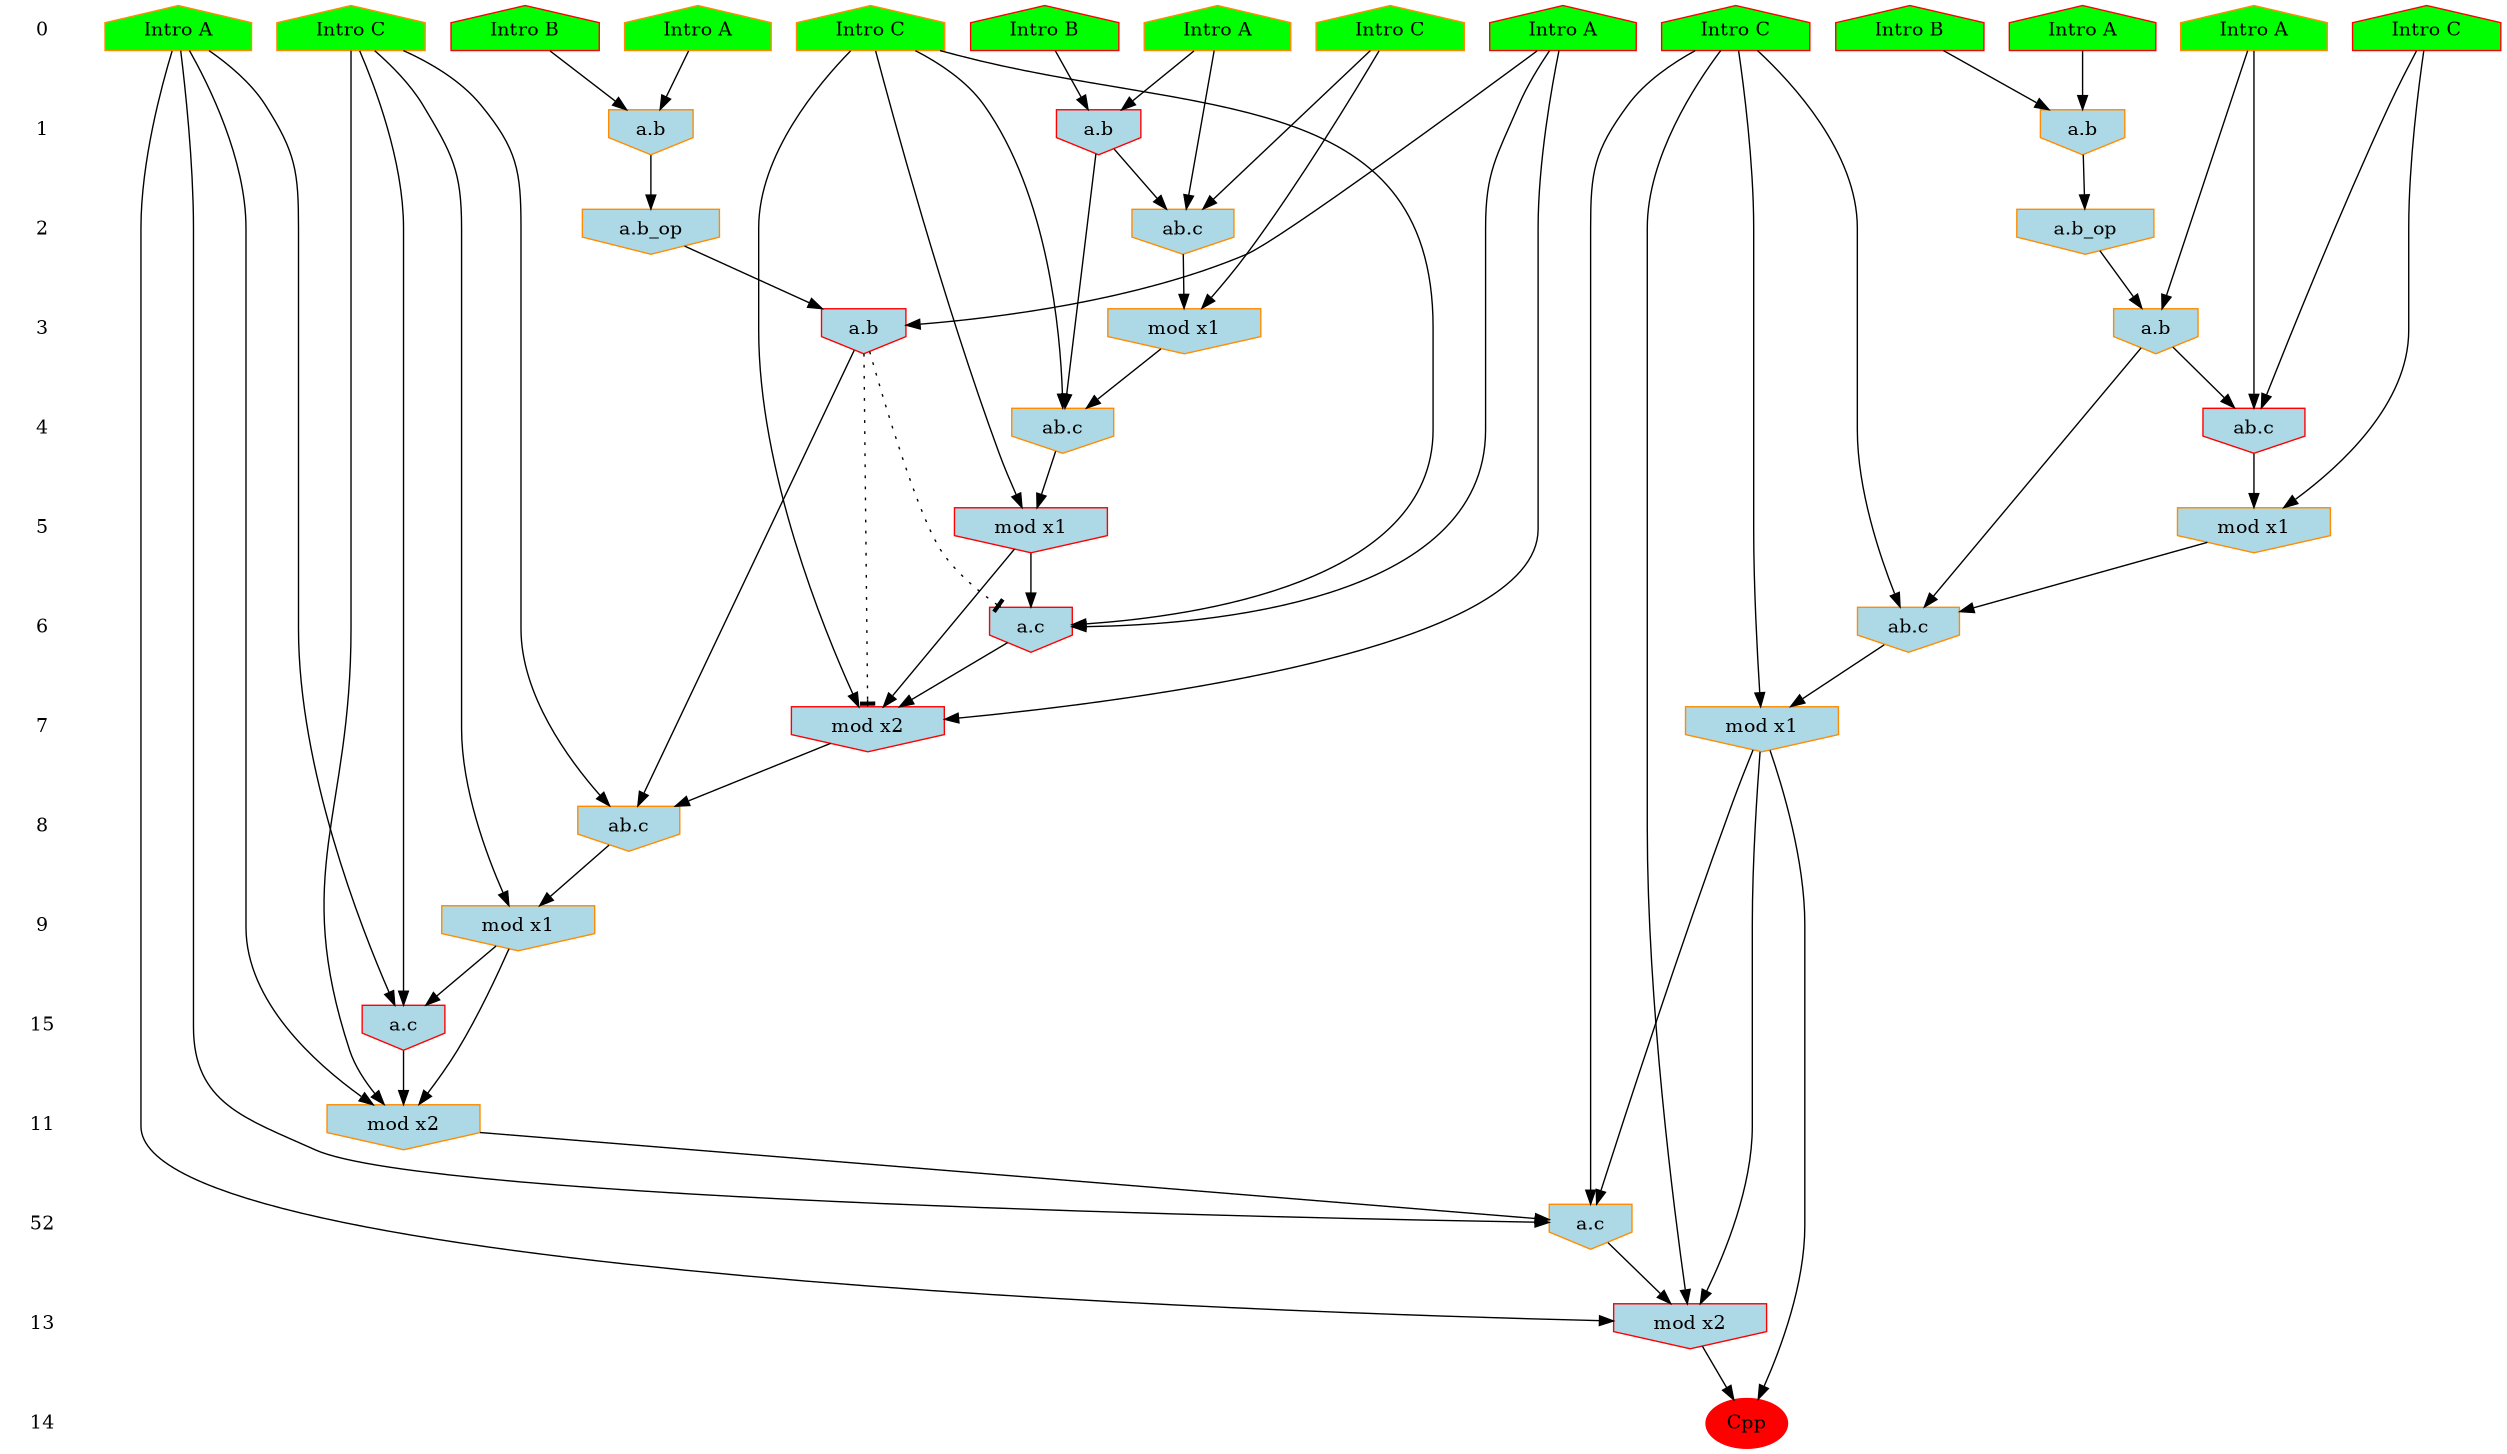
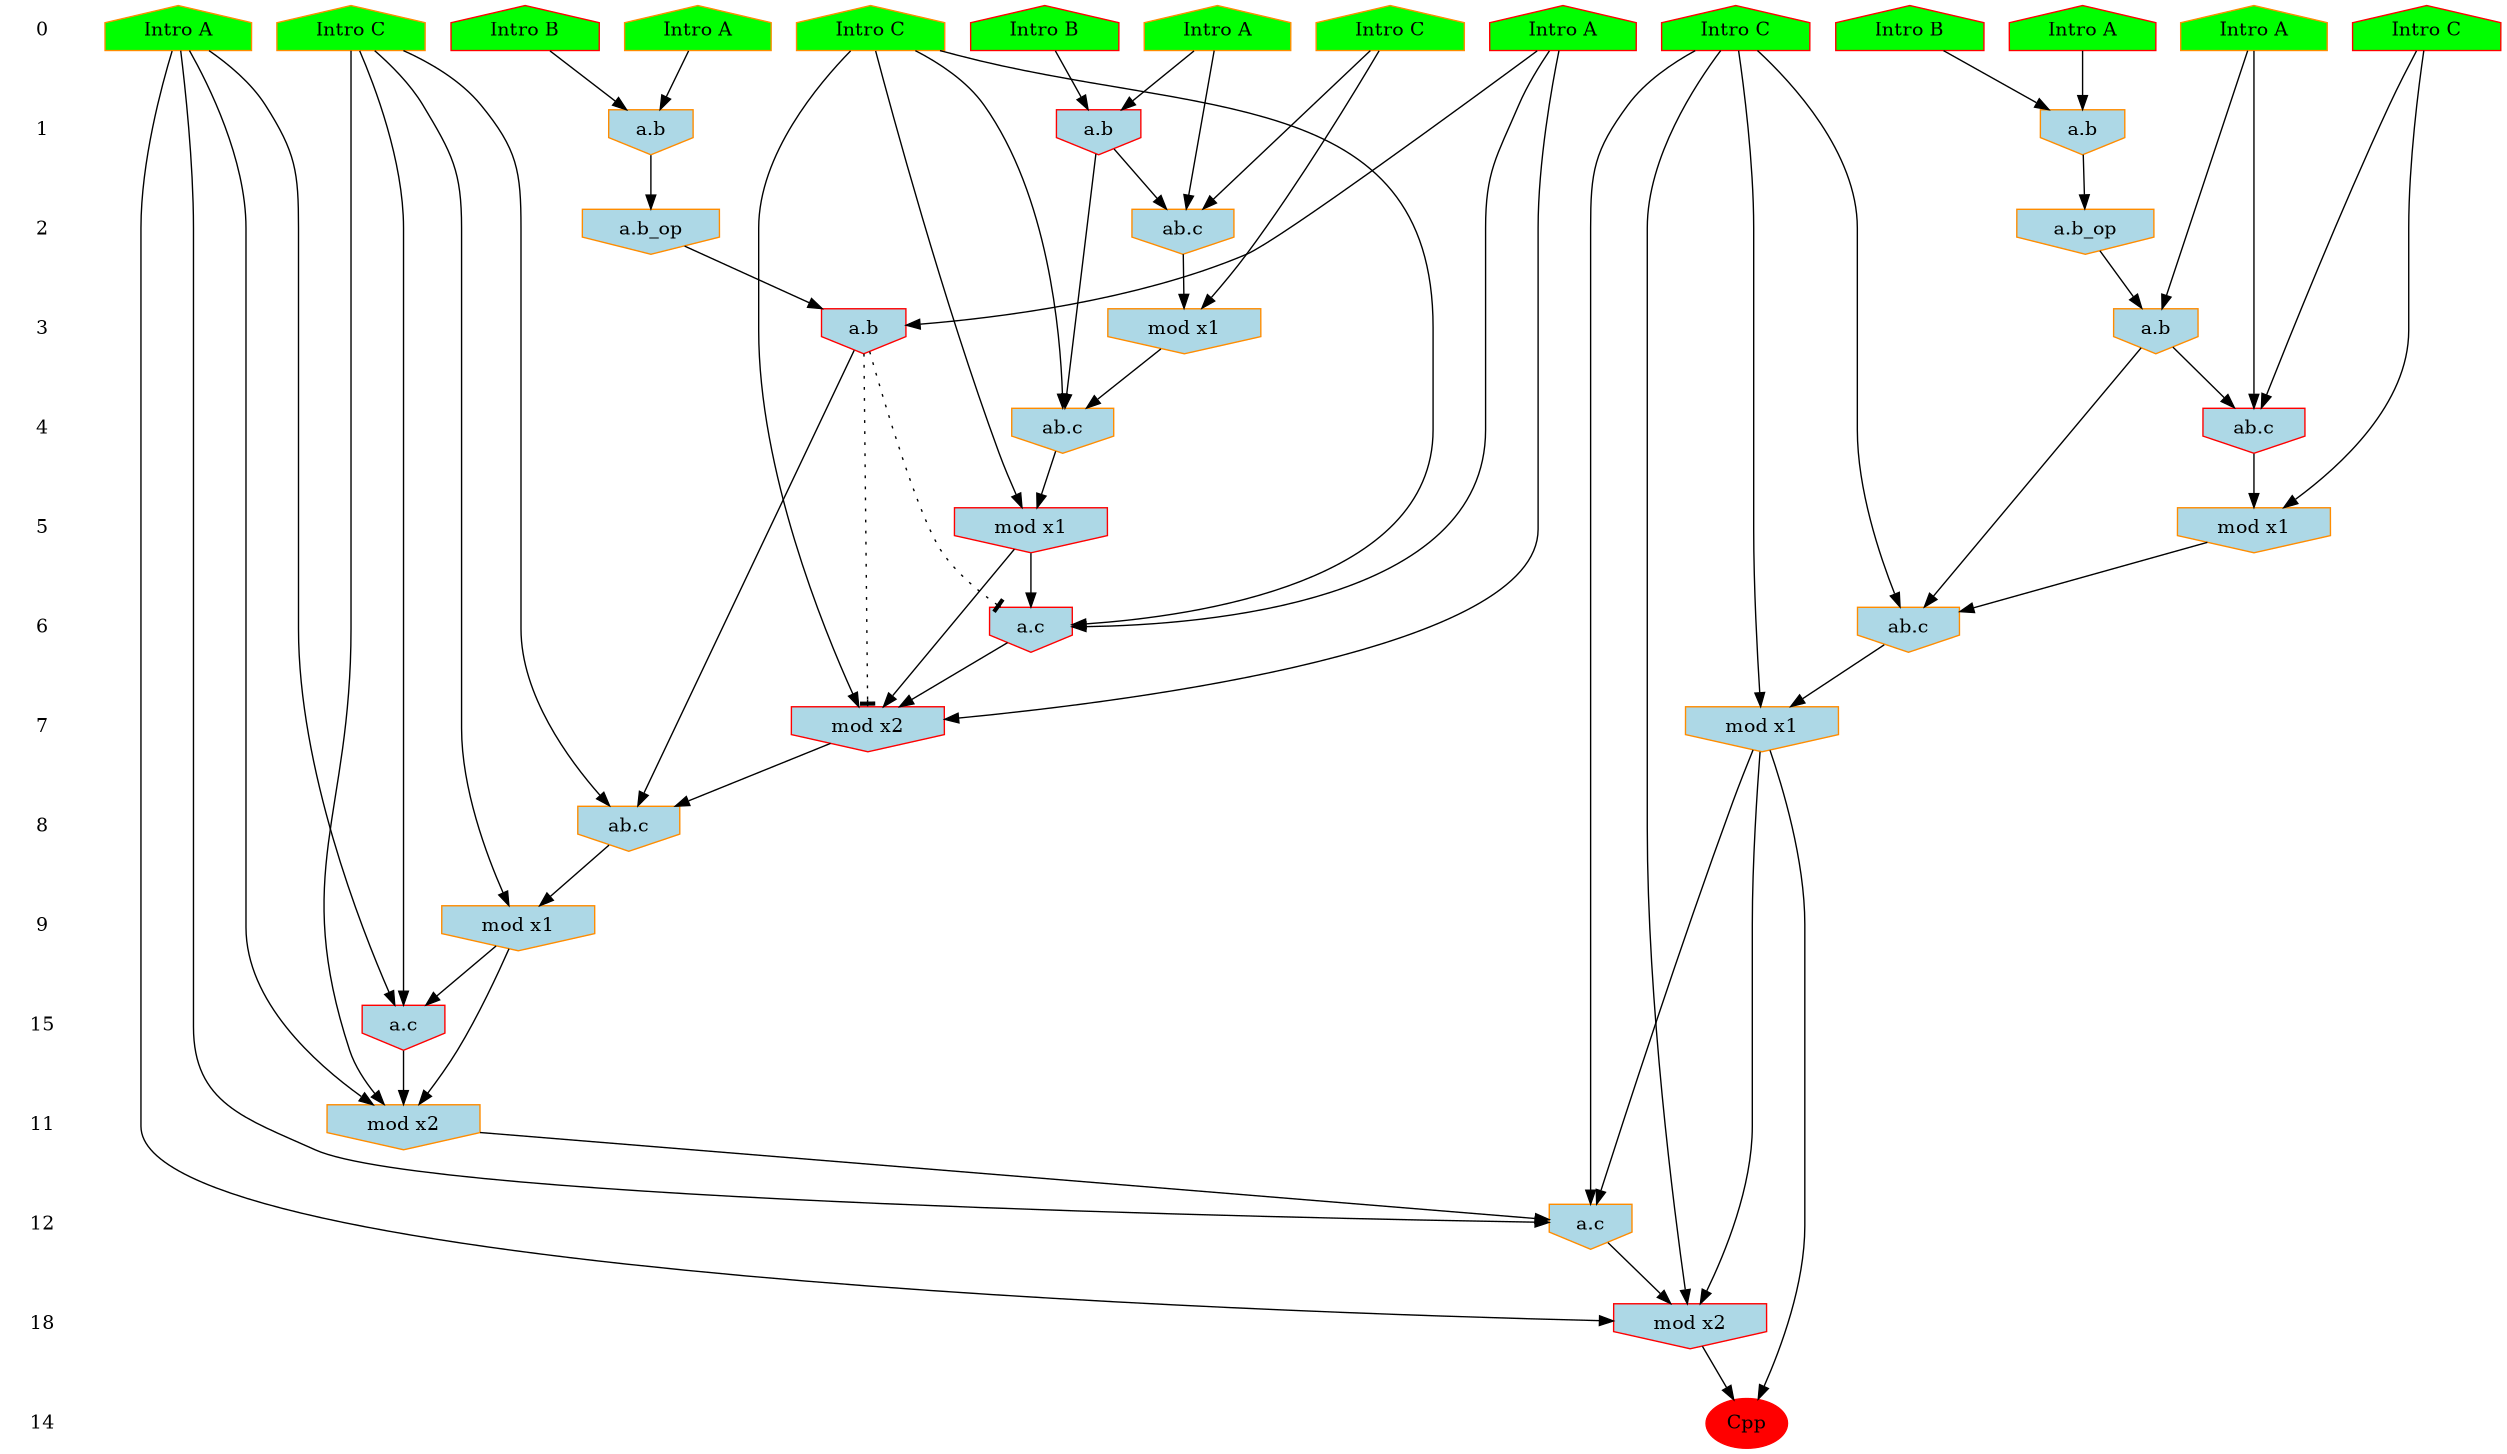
(43, 1224) -> (43, 1224)
(43, 1324) -> (43, 1324)
